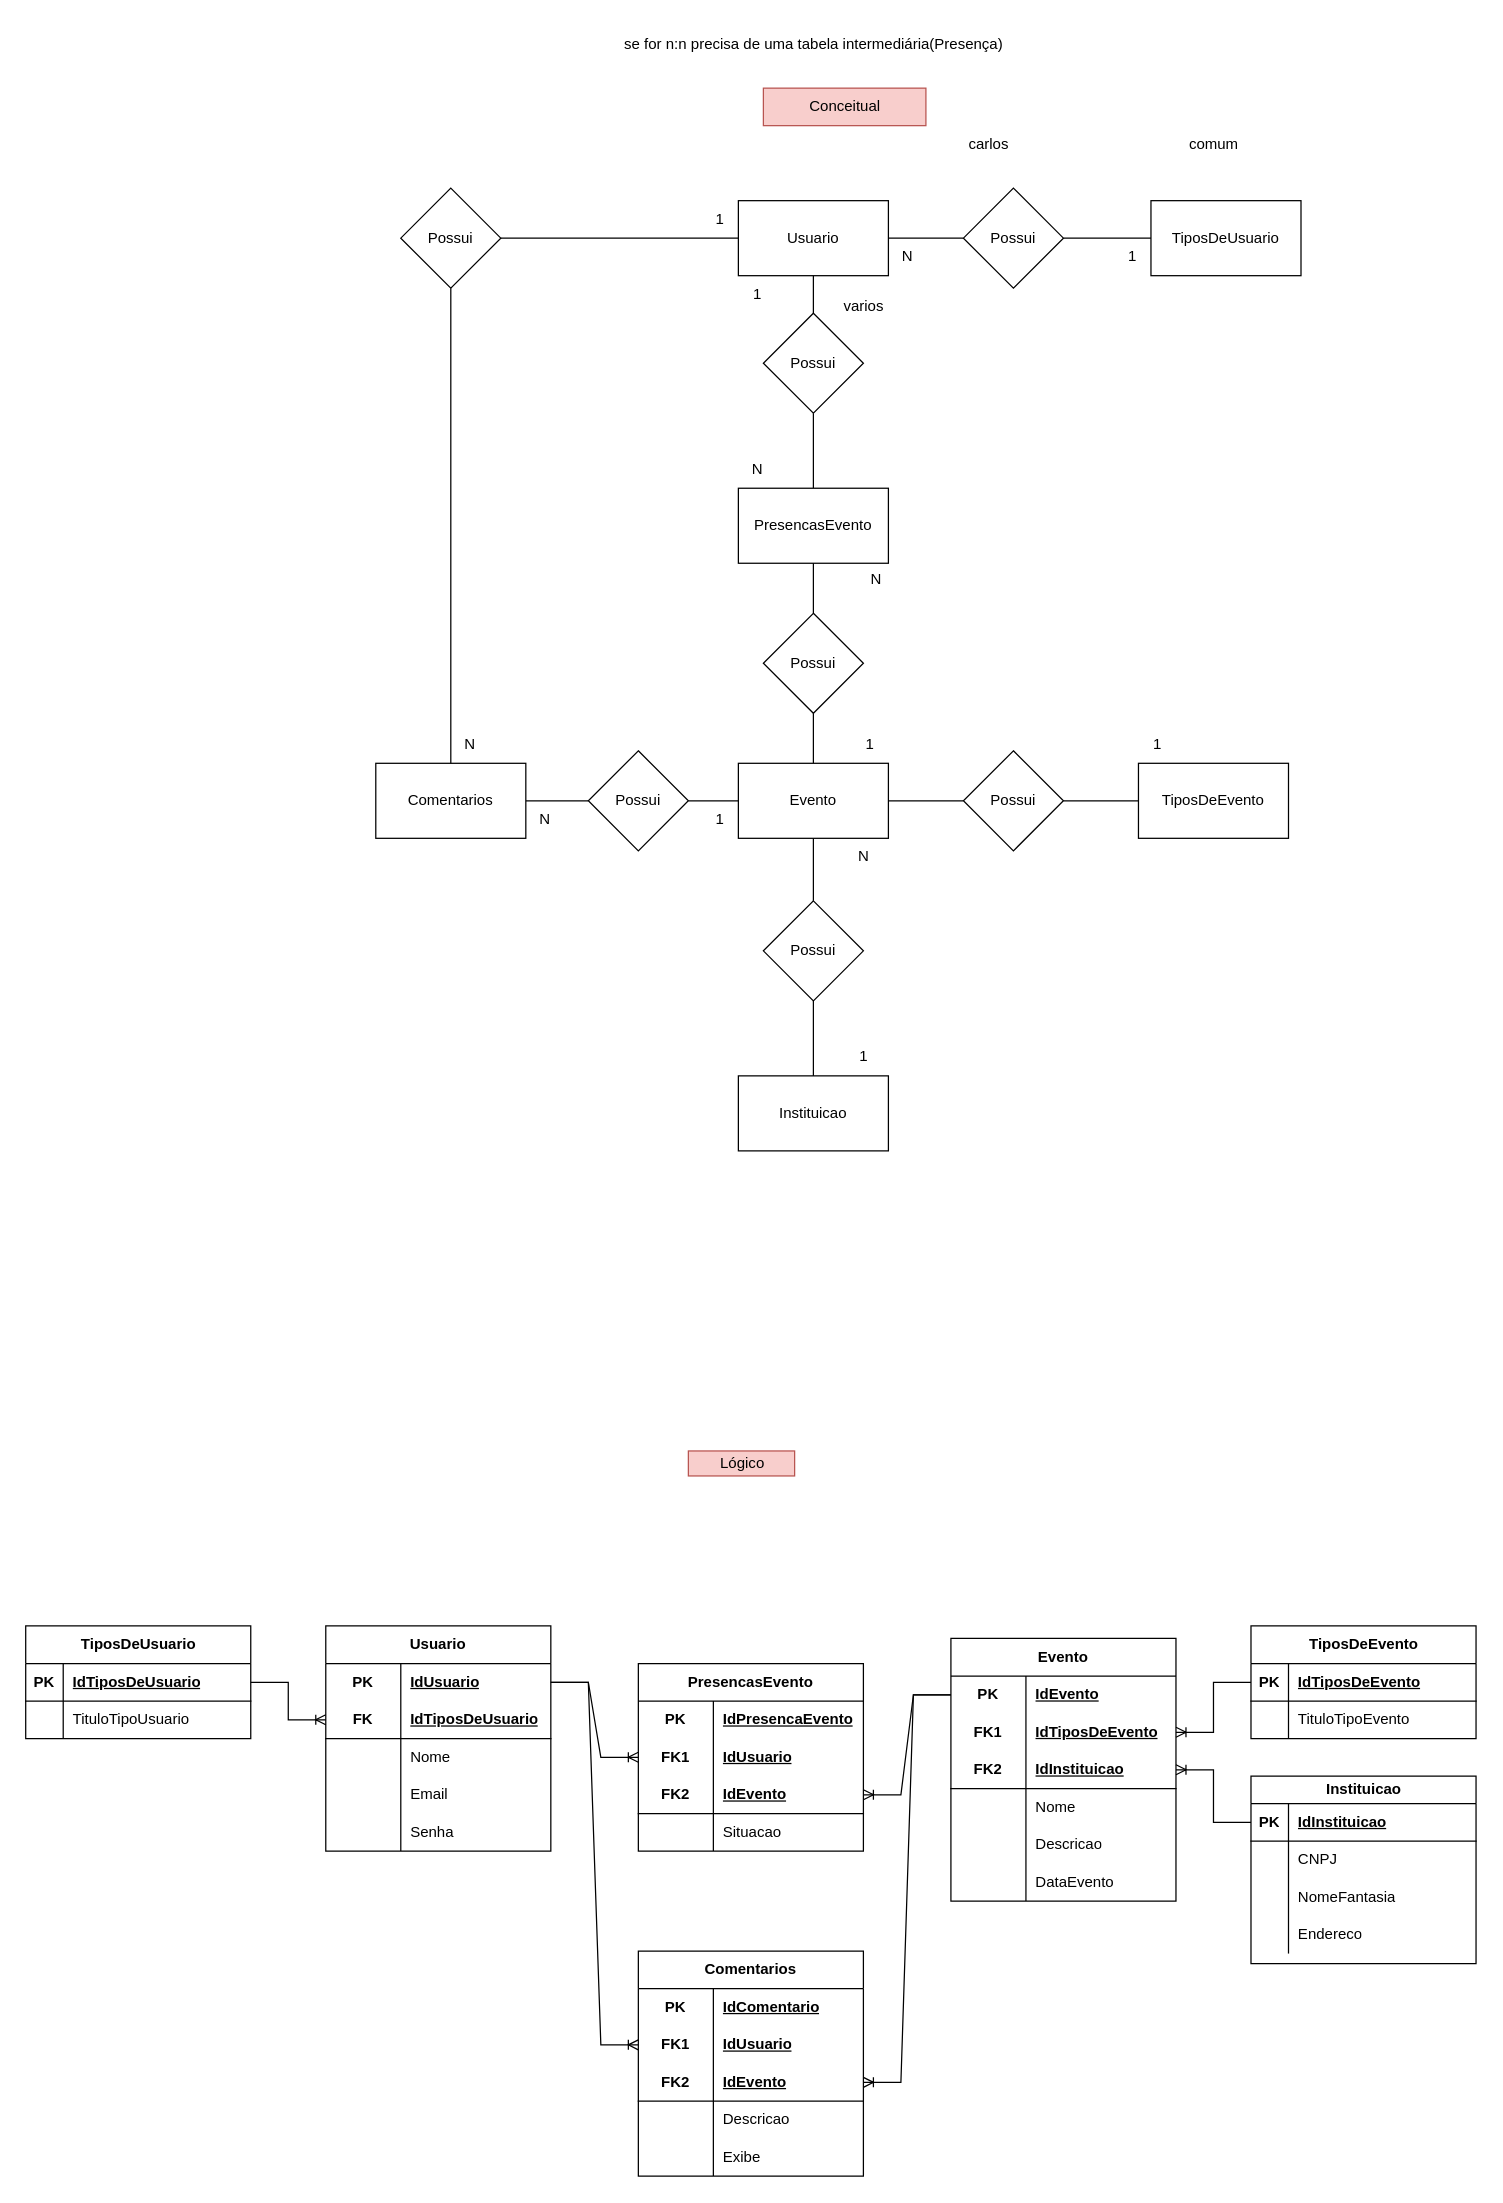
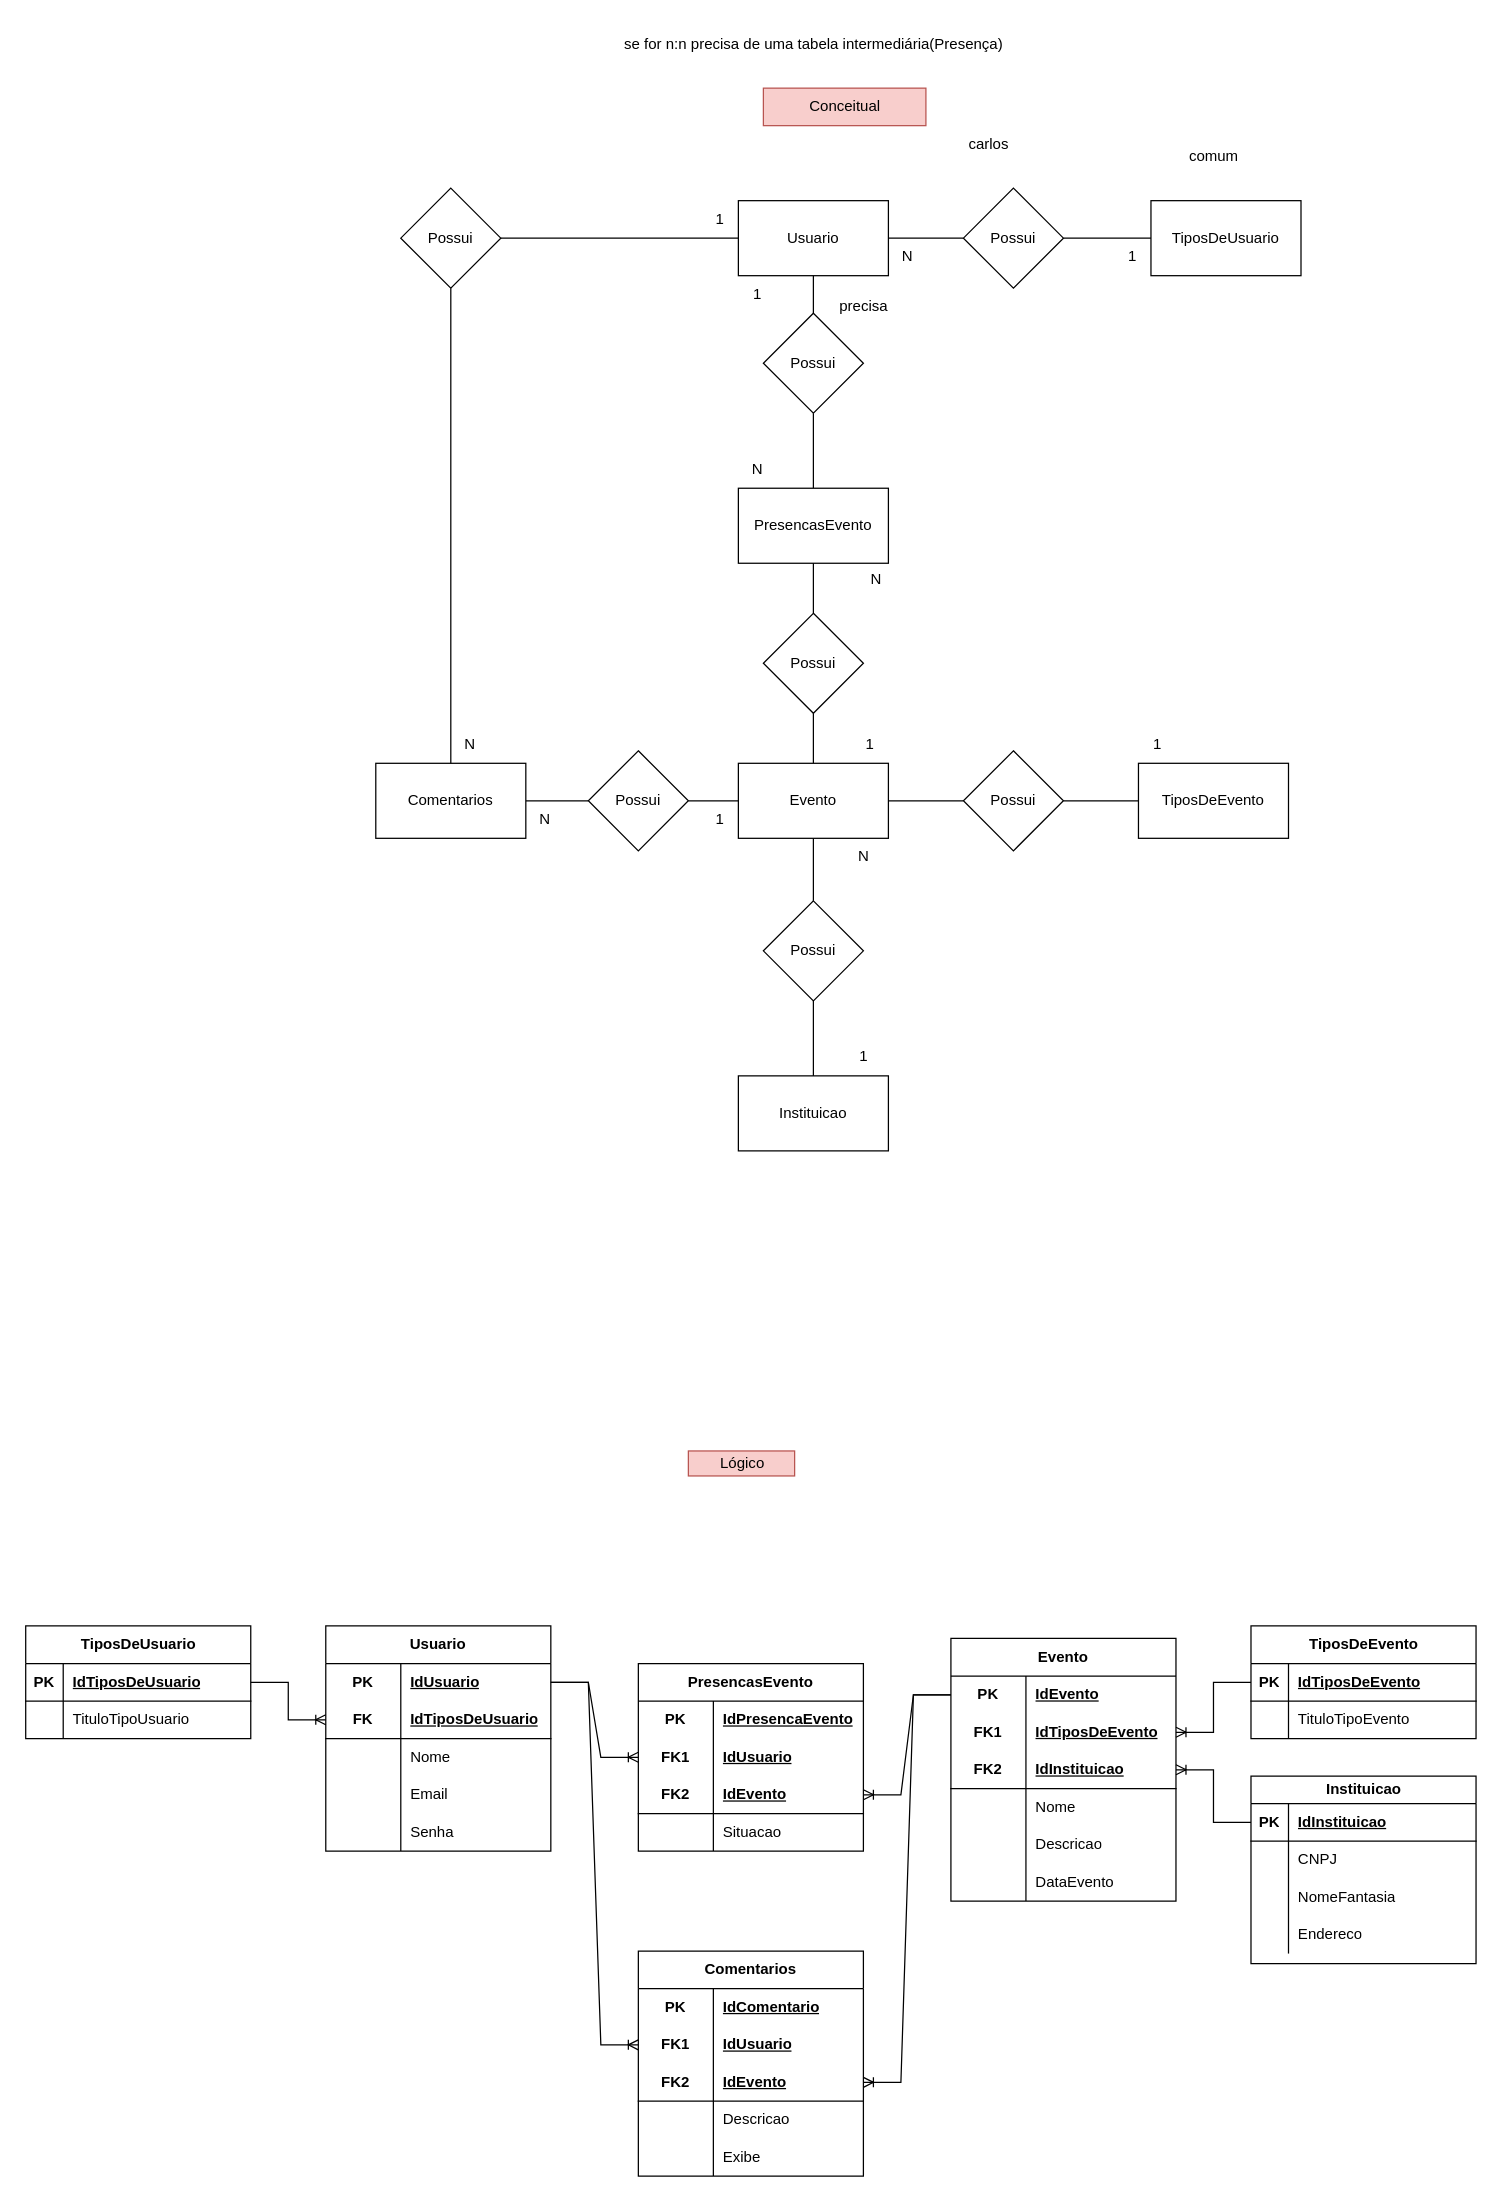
(1213, 144) -> (1213, 157)
(864, 307) -> (864, 307)
